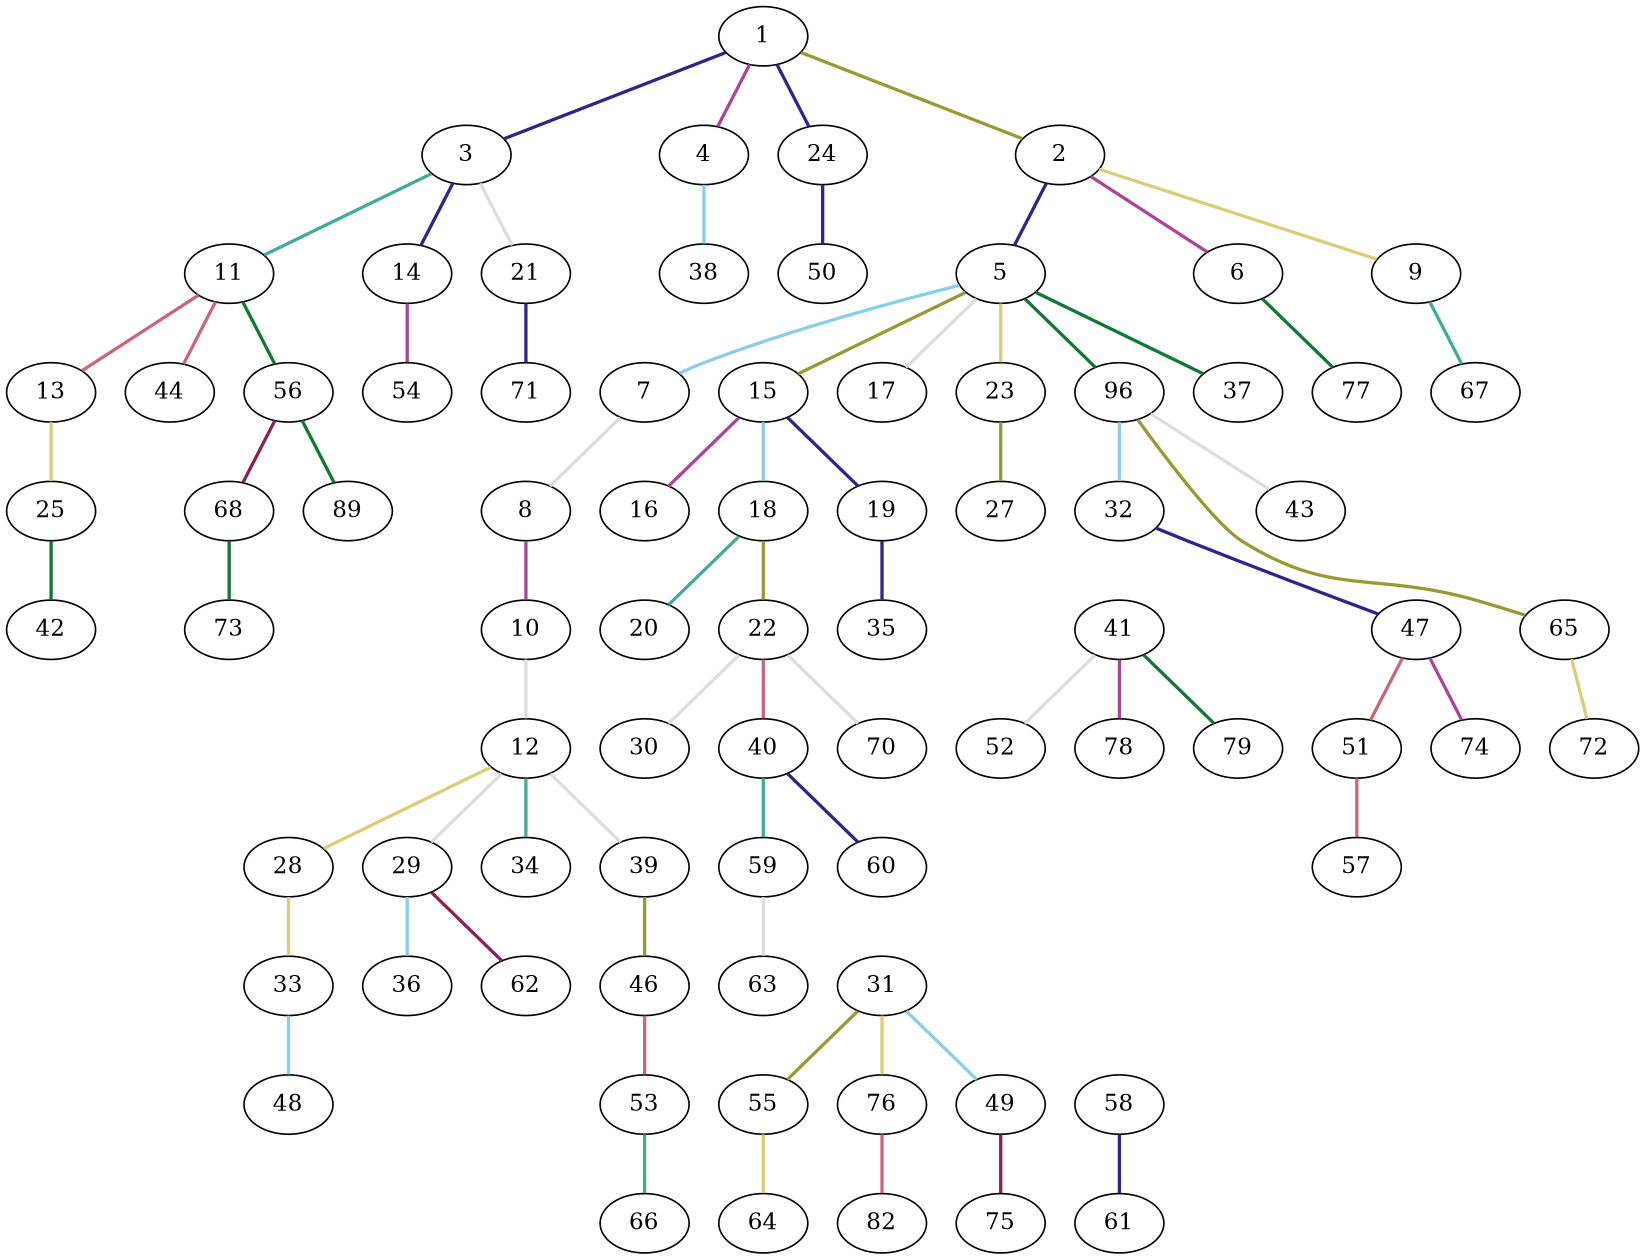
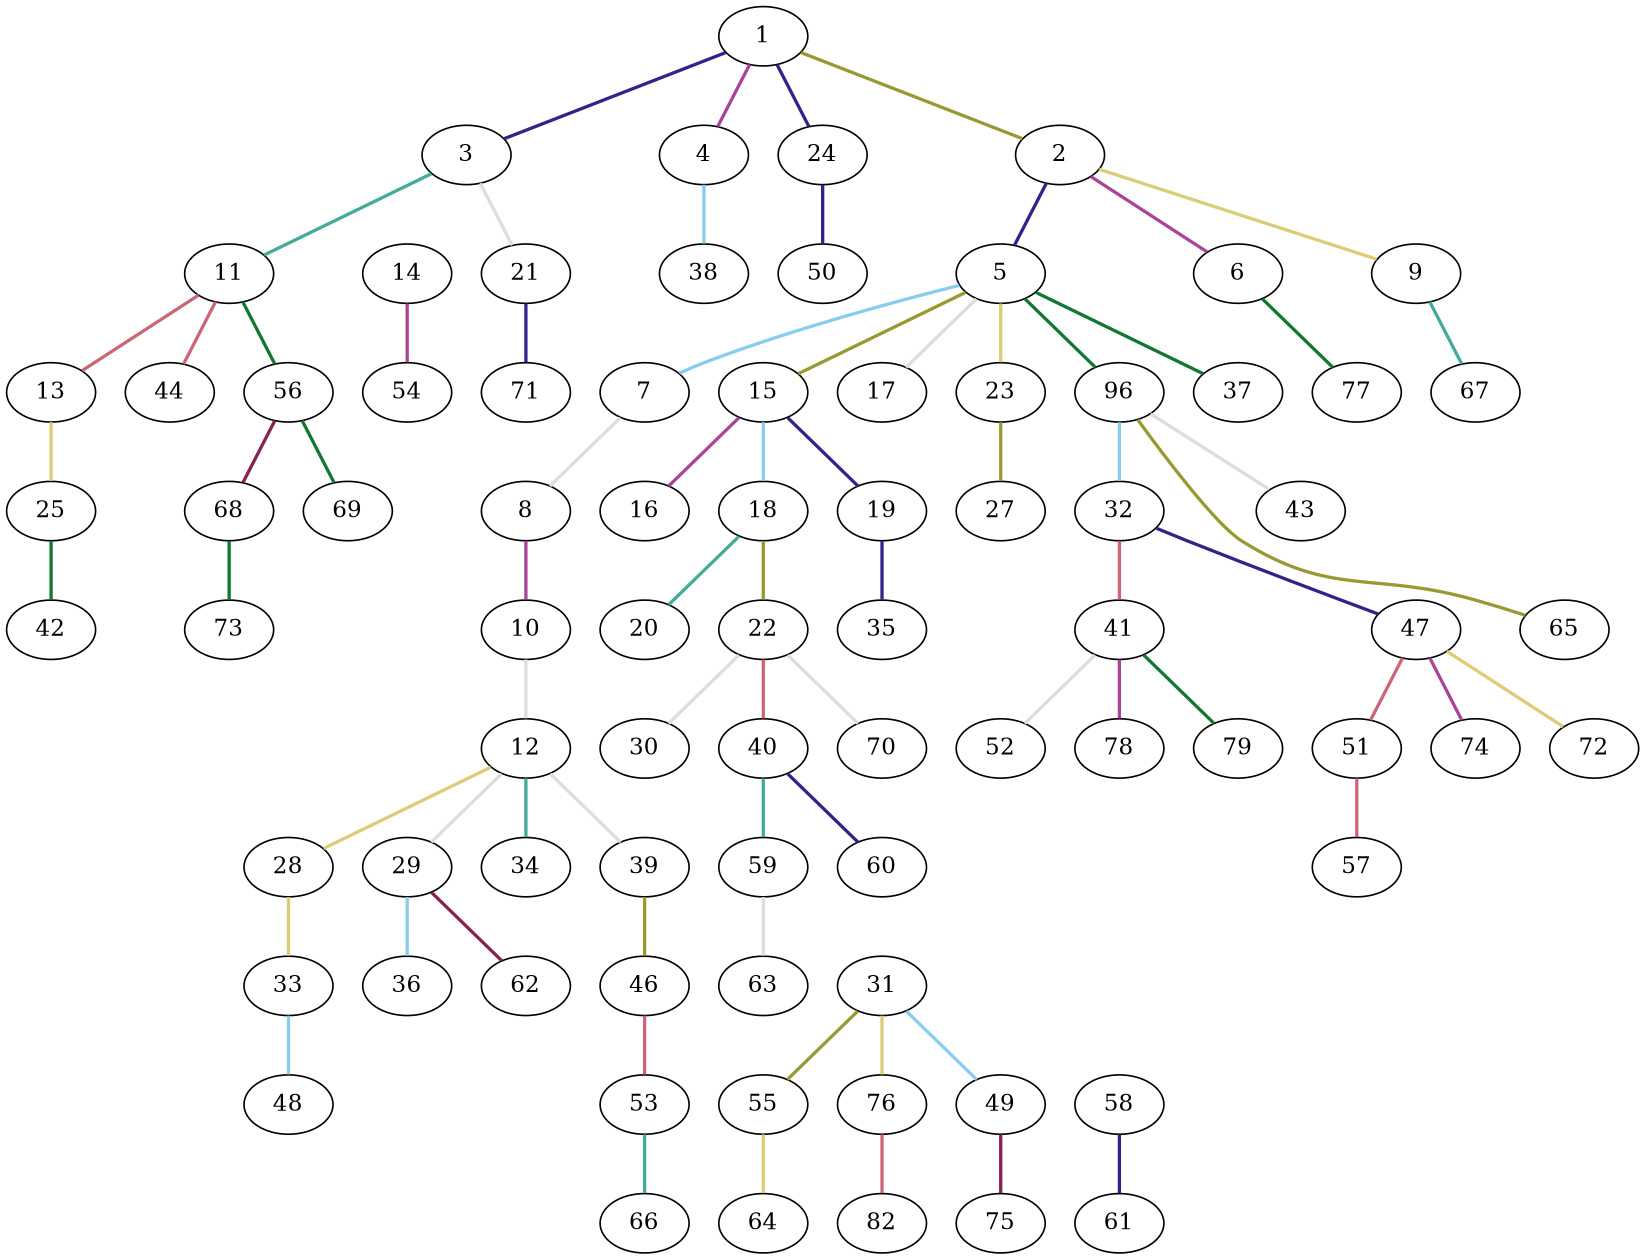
(437, 214) -> none
(348, 511) -> (348, 511)
none -> (1119, 570)
(1579, 689) -> (1505, 689)
